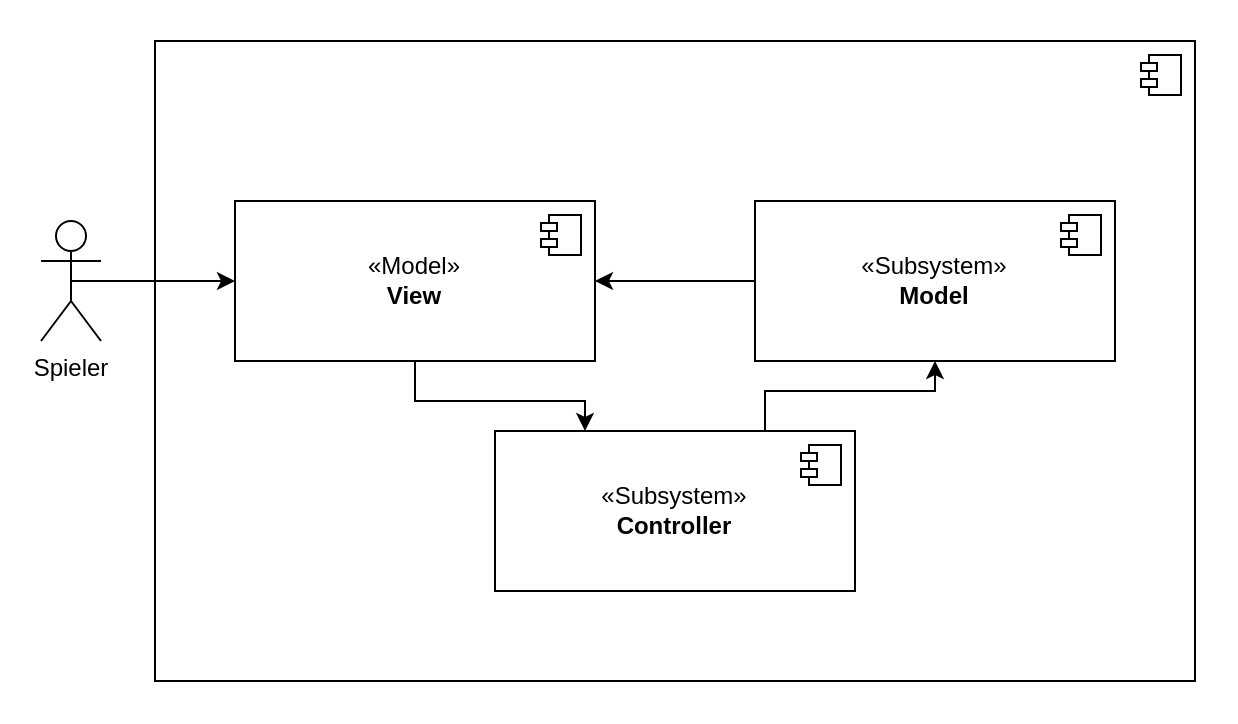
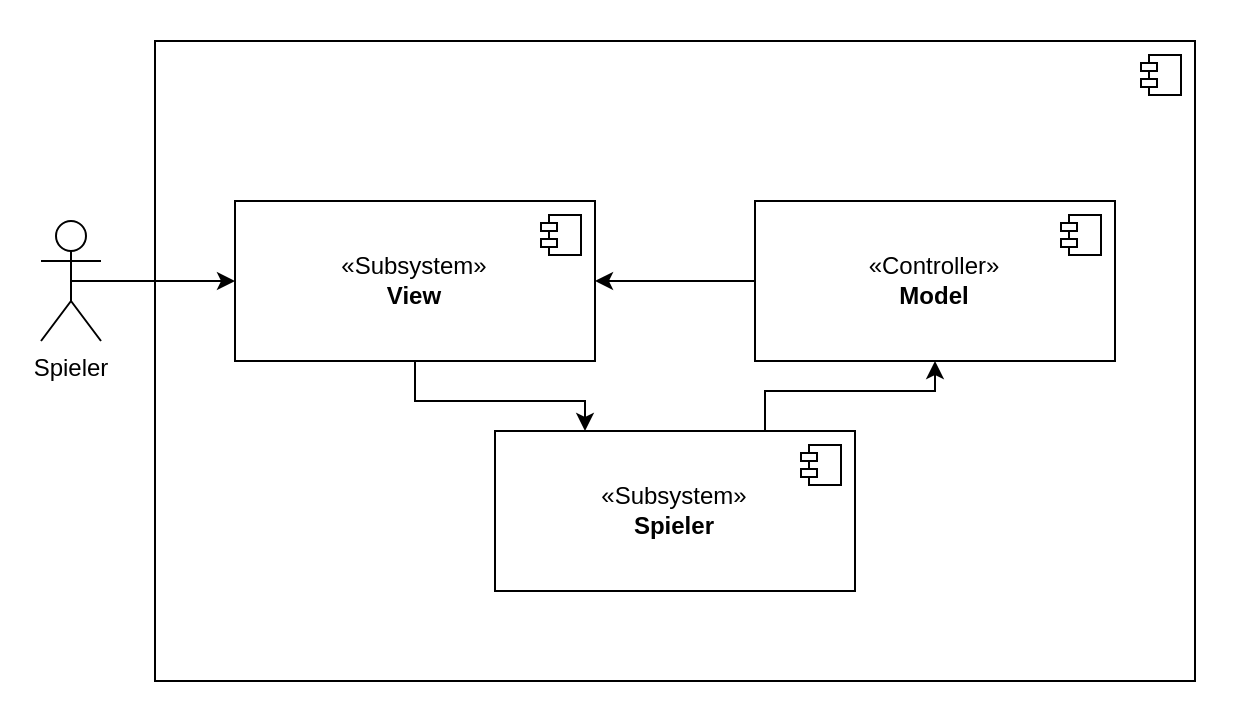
(415, 281) -> (415, 281)
(935, 281) -> (935, 281)
(675, 511) -> (675, 511)
